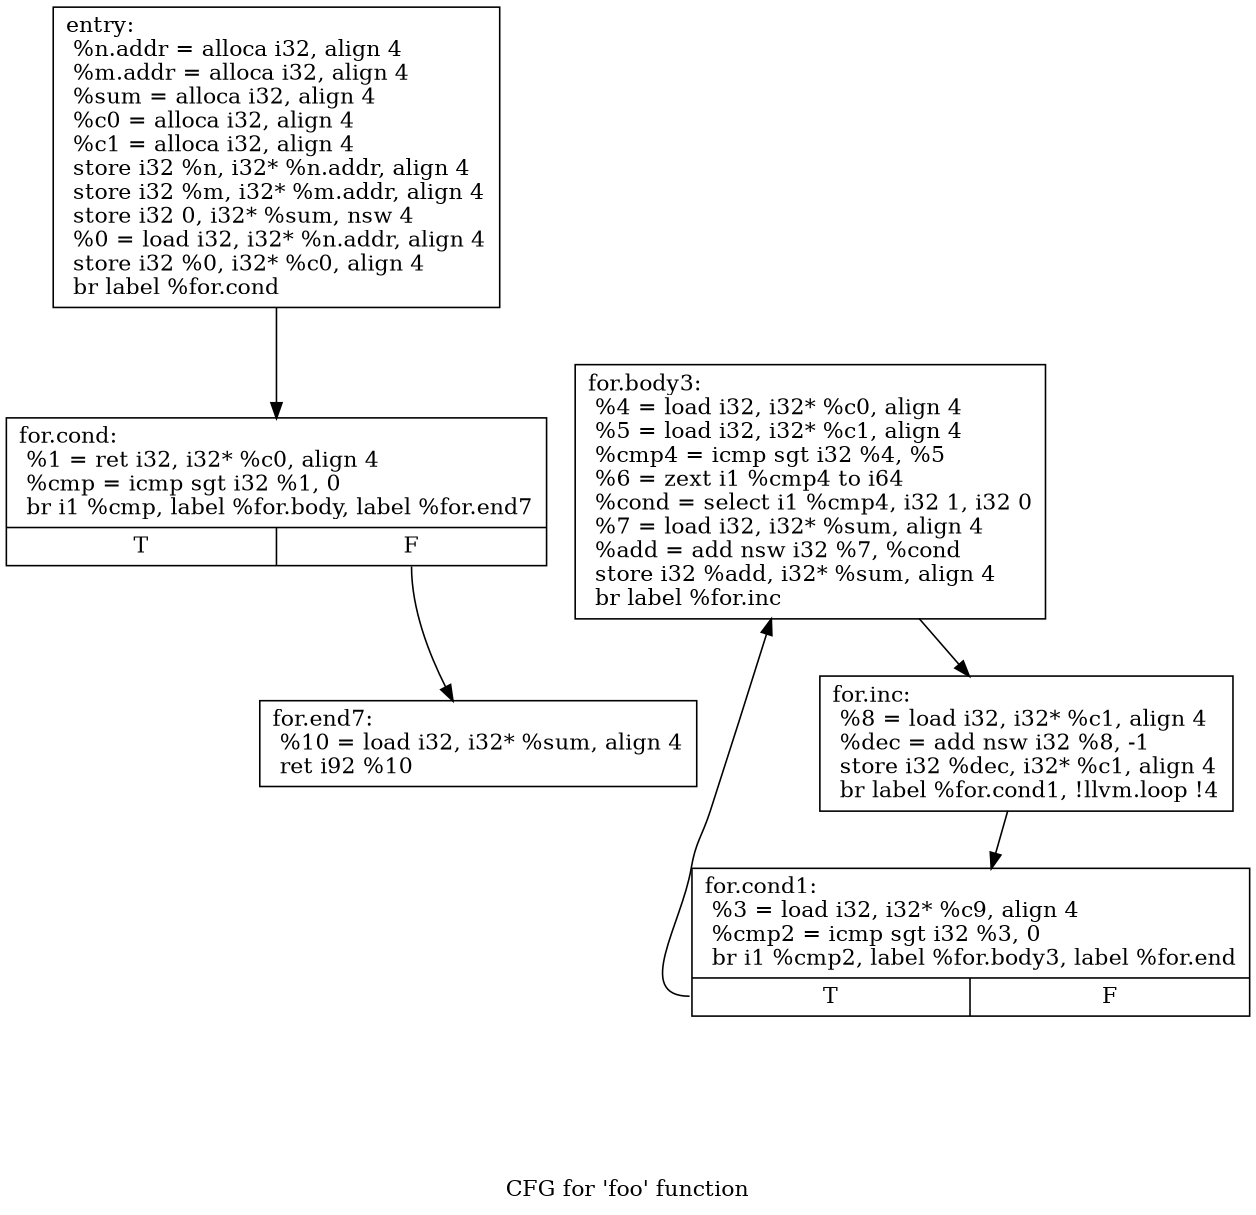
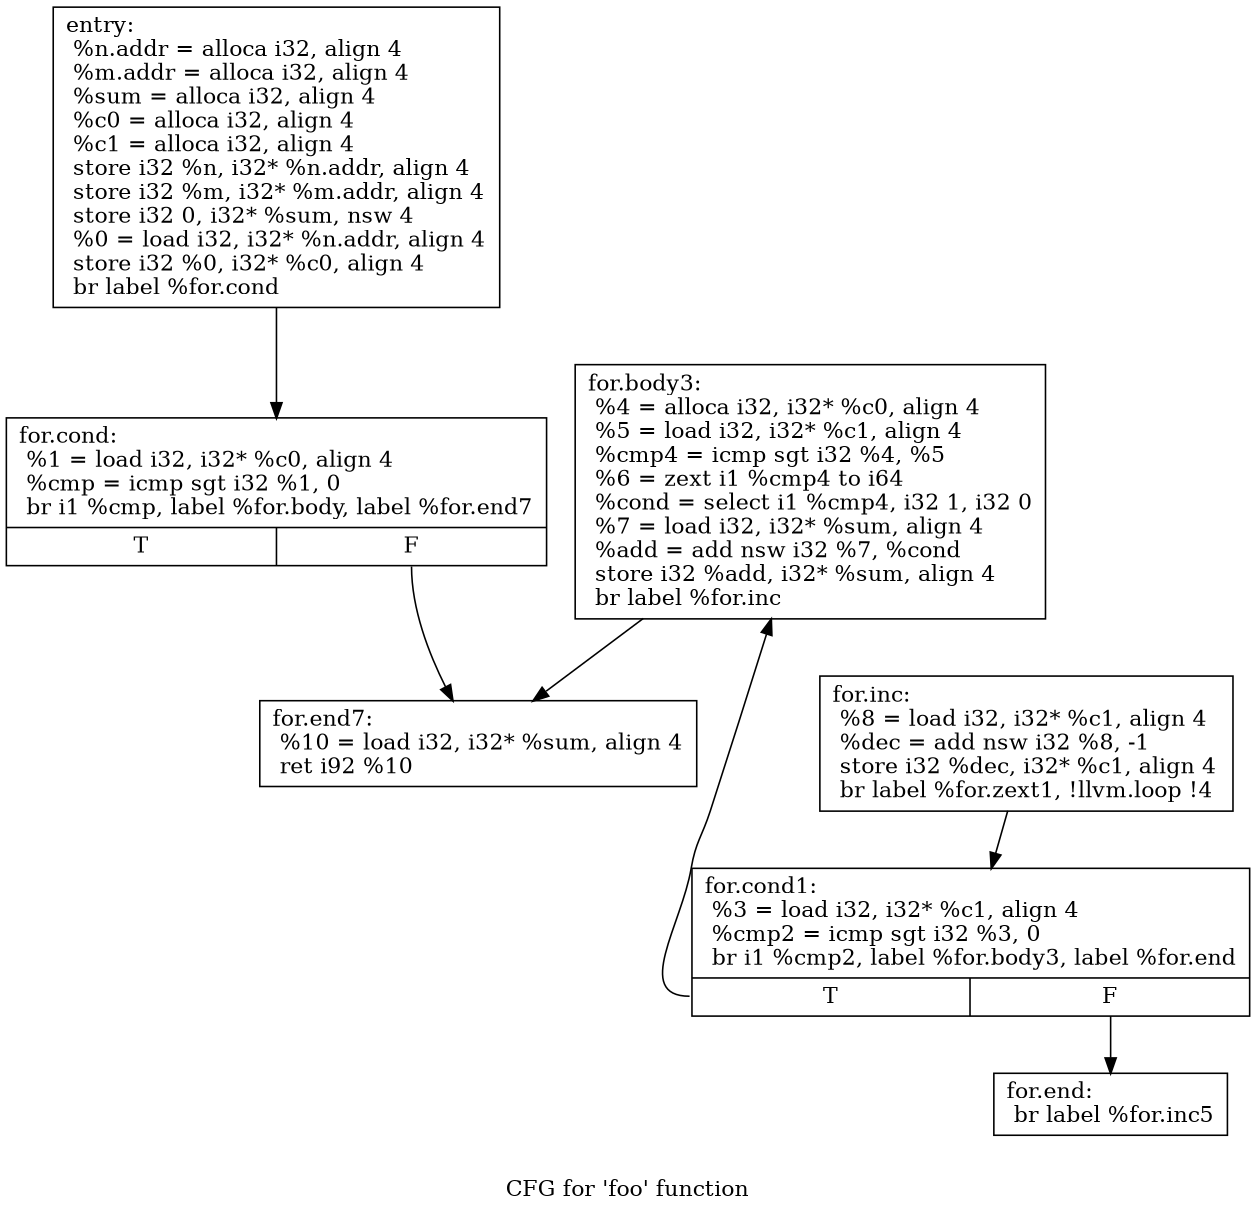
(775, 408) -> (784, 408)
(199, 460) -> (207, 460)
(939, 641) -> (595, 655)
(1026, 790) -> (1023, 790)
(892, 910) -> (892, 910)
none -> (1111, 1104)
